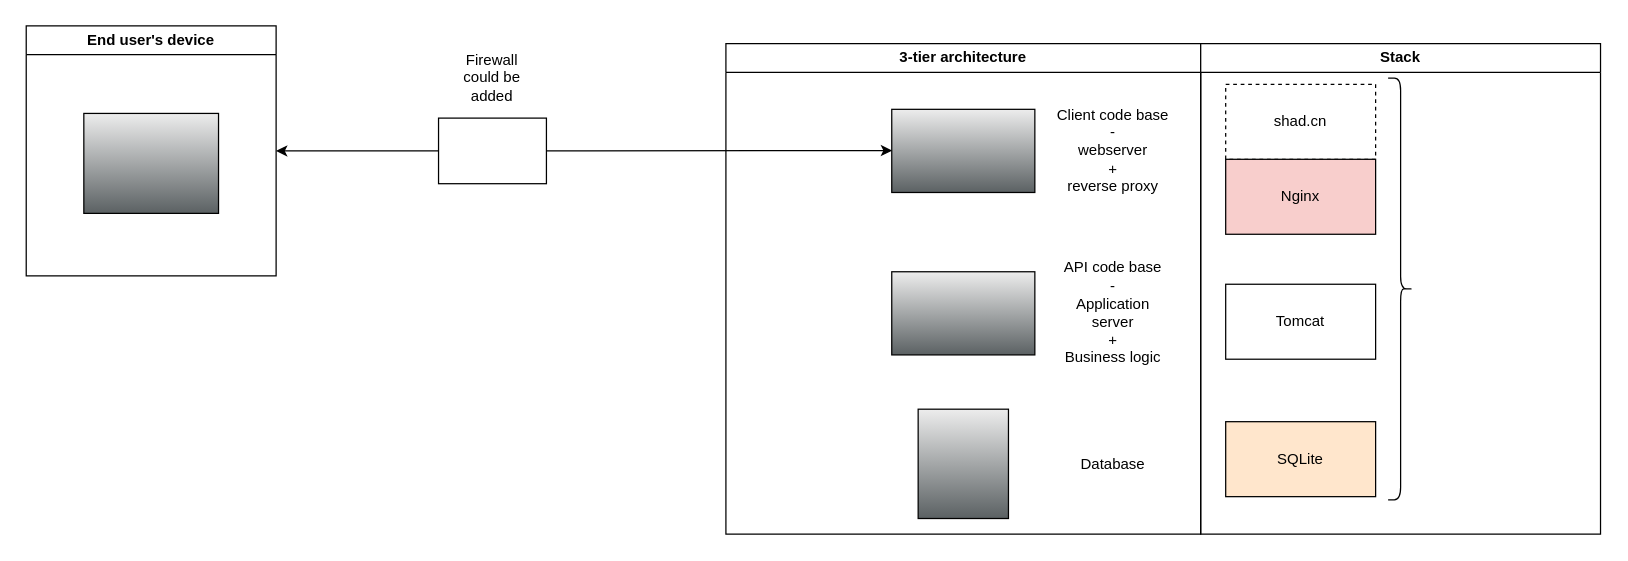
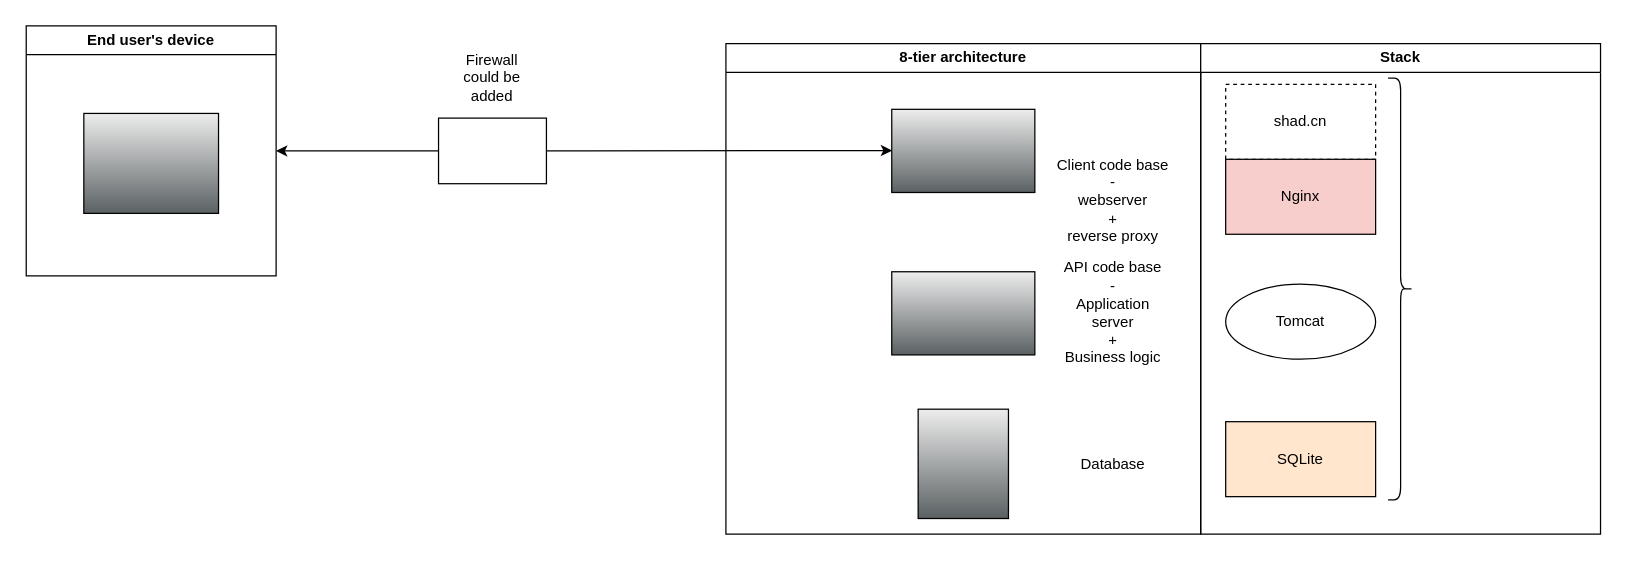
(963, 58) -> (963, 58)
(1113, 151) -> (1113, 201)
(1301, 322) -> (1301, 322)
